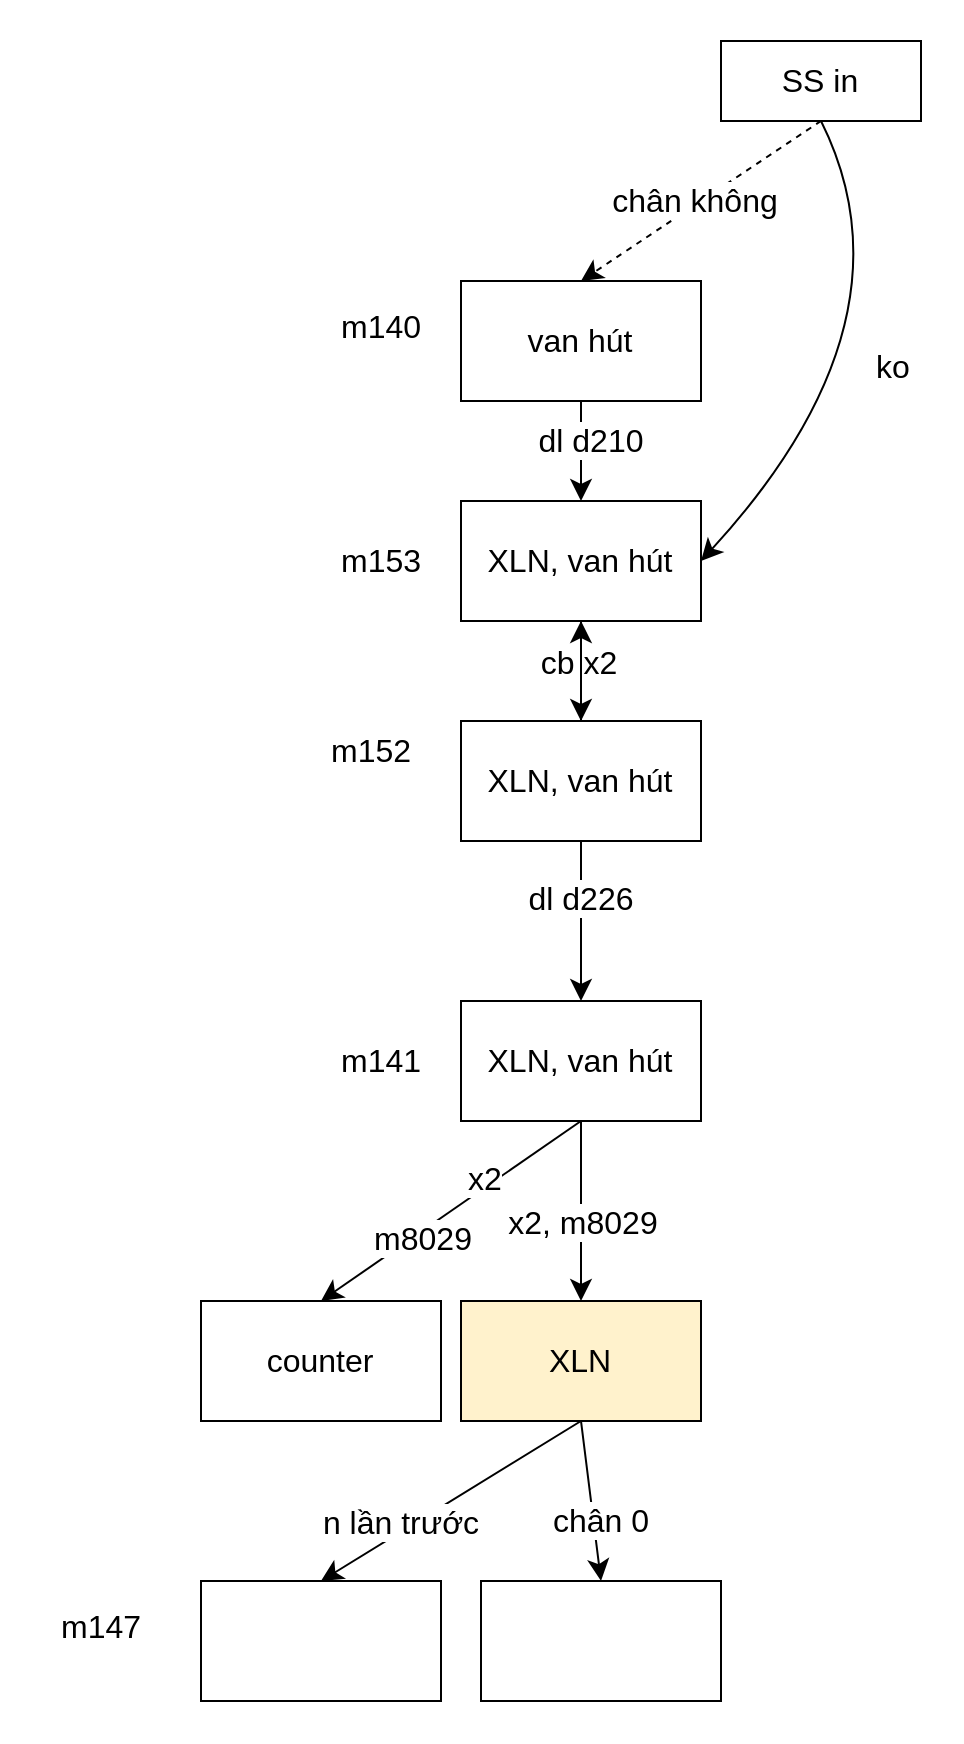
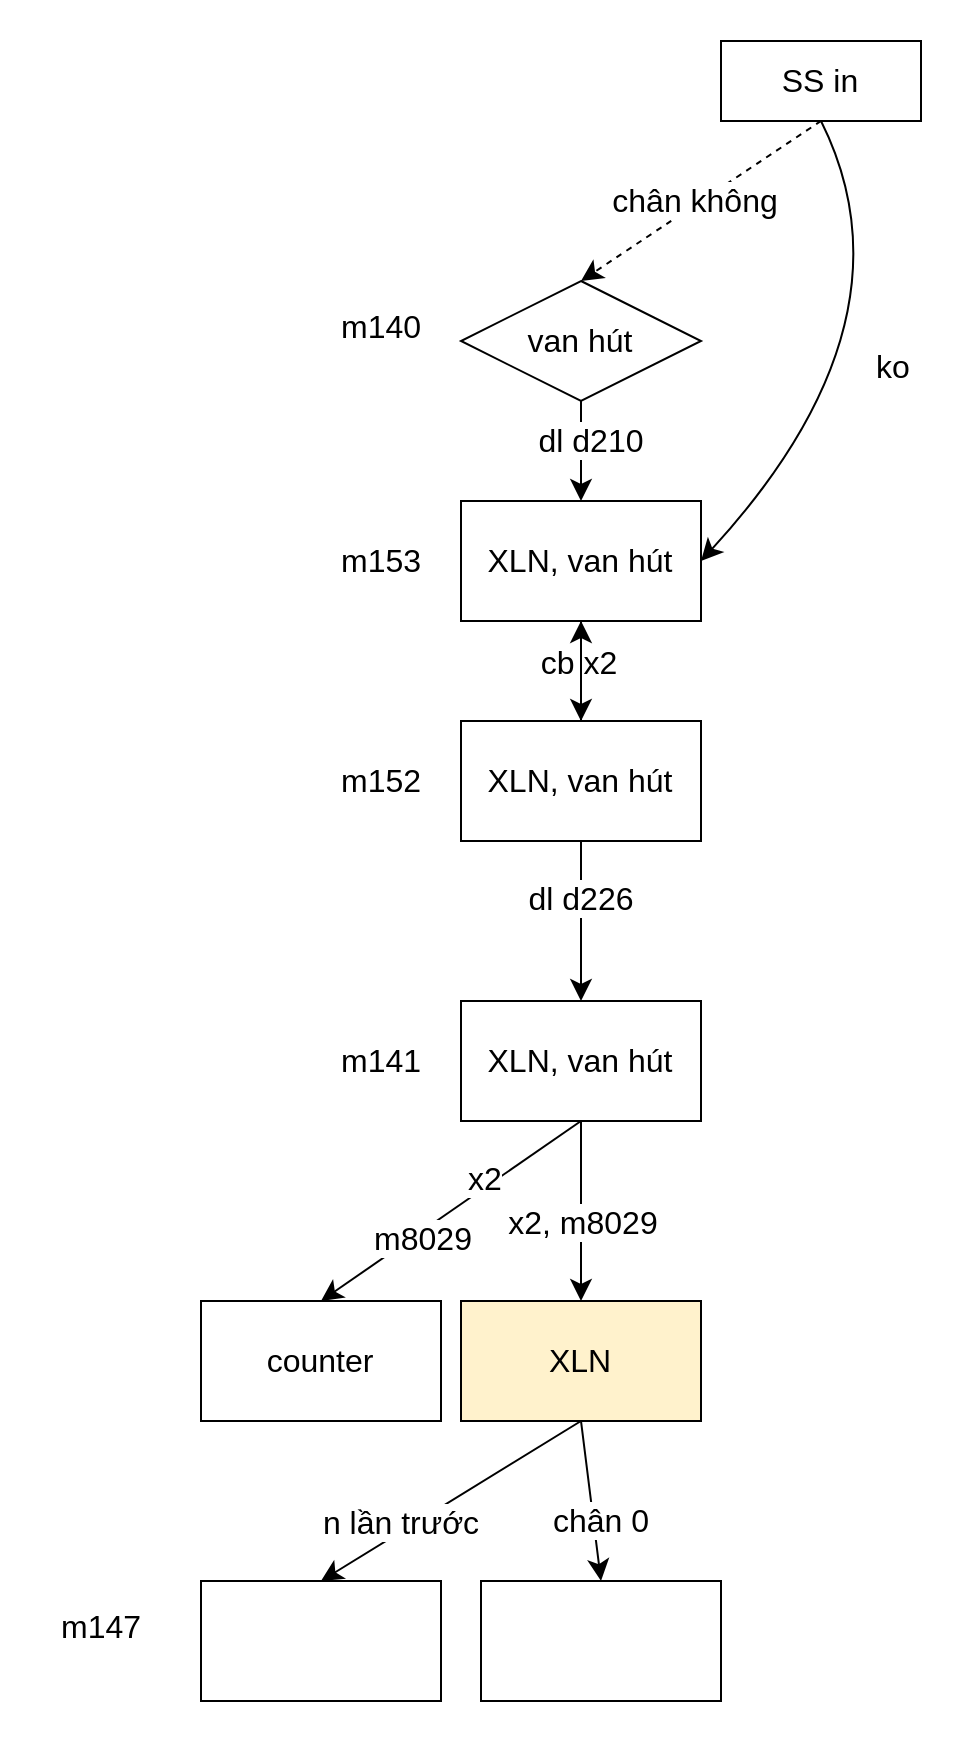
(581, 341) -> (581, 341)
(371, 751) -> (381, 781)
